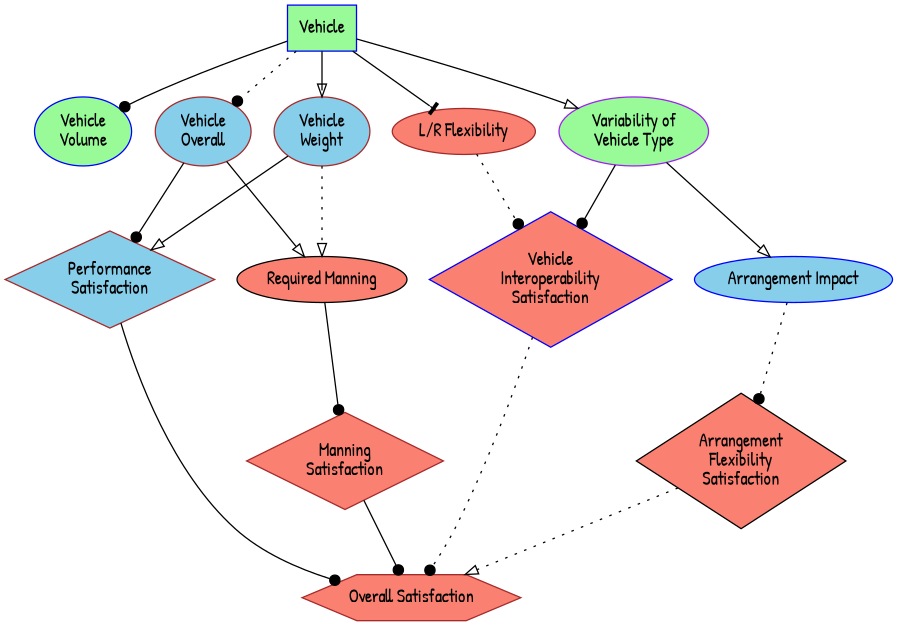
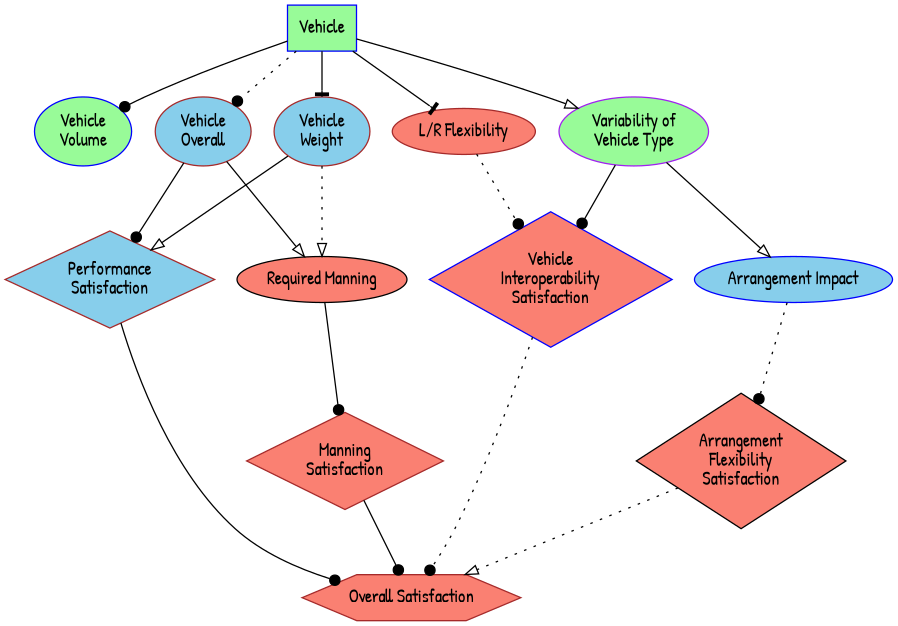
(322, 71) -> (322, 71)
